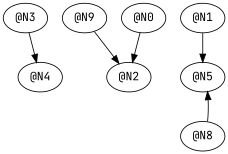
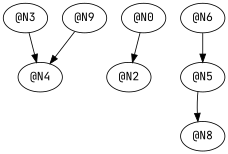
(203, 18) -> (203, 18)
(104, 44) -> (65, 44)
(208, 111) -> (197, 102)
